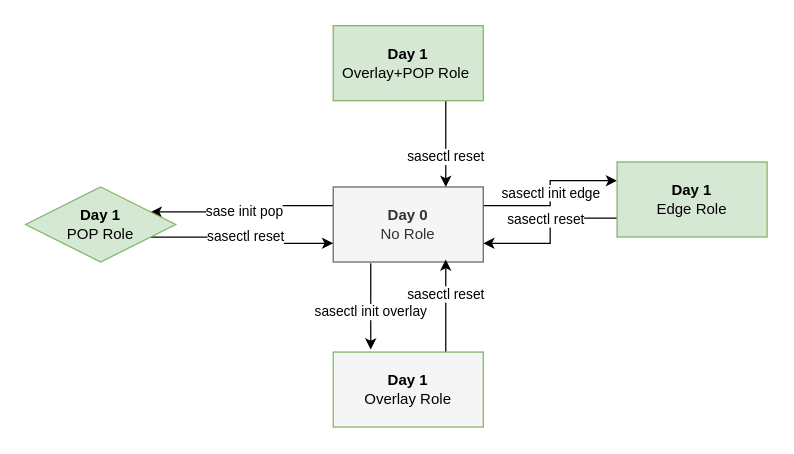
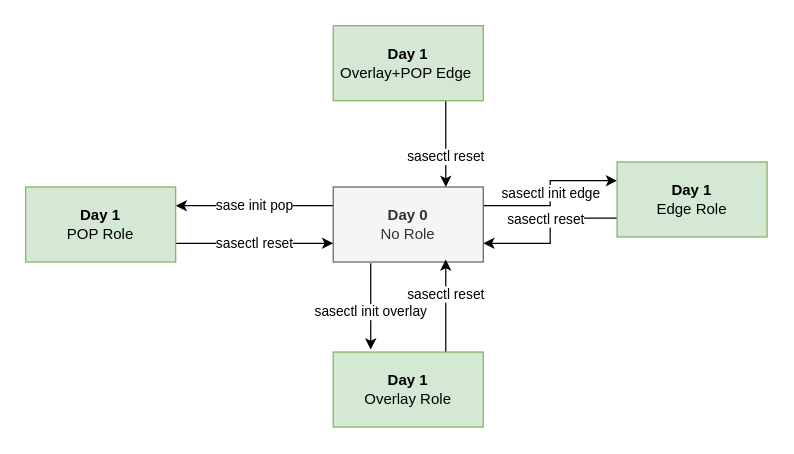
(408, 63) -> (408, 63)
(101, 224) -> (101, 224)
(408, 389) -> (408, 389)
